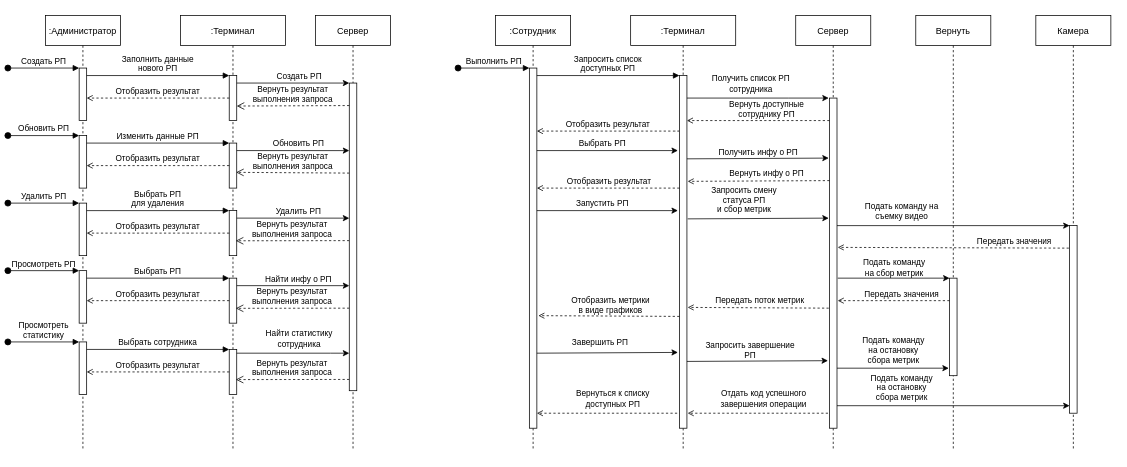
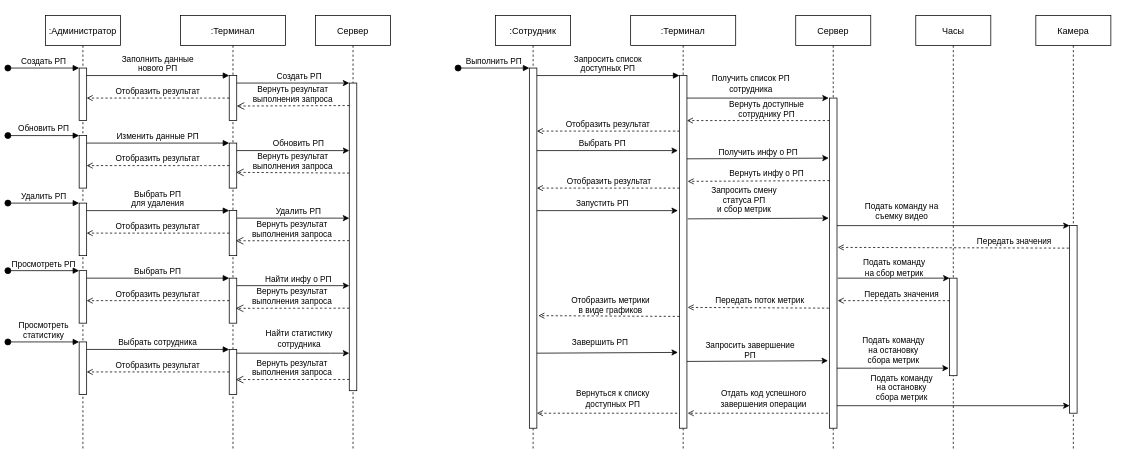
(953, 31) -> (953, 31)
